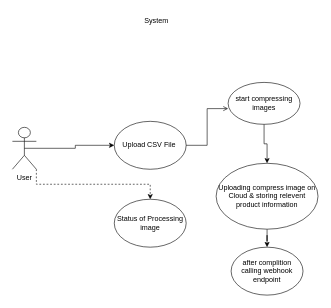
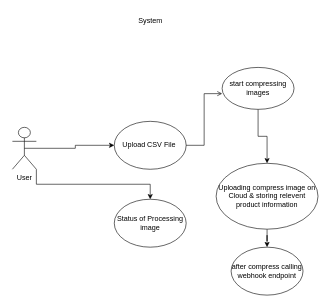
(156, 21) -> (150, 21)
(264, 104) -> (258, 89)
(91, 185) -> (91, 185)
(267, 272) -> (267, 272)
